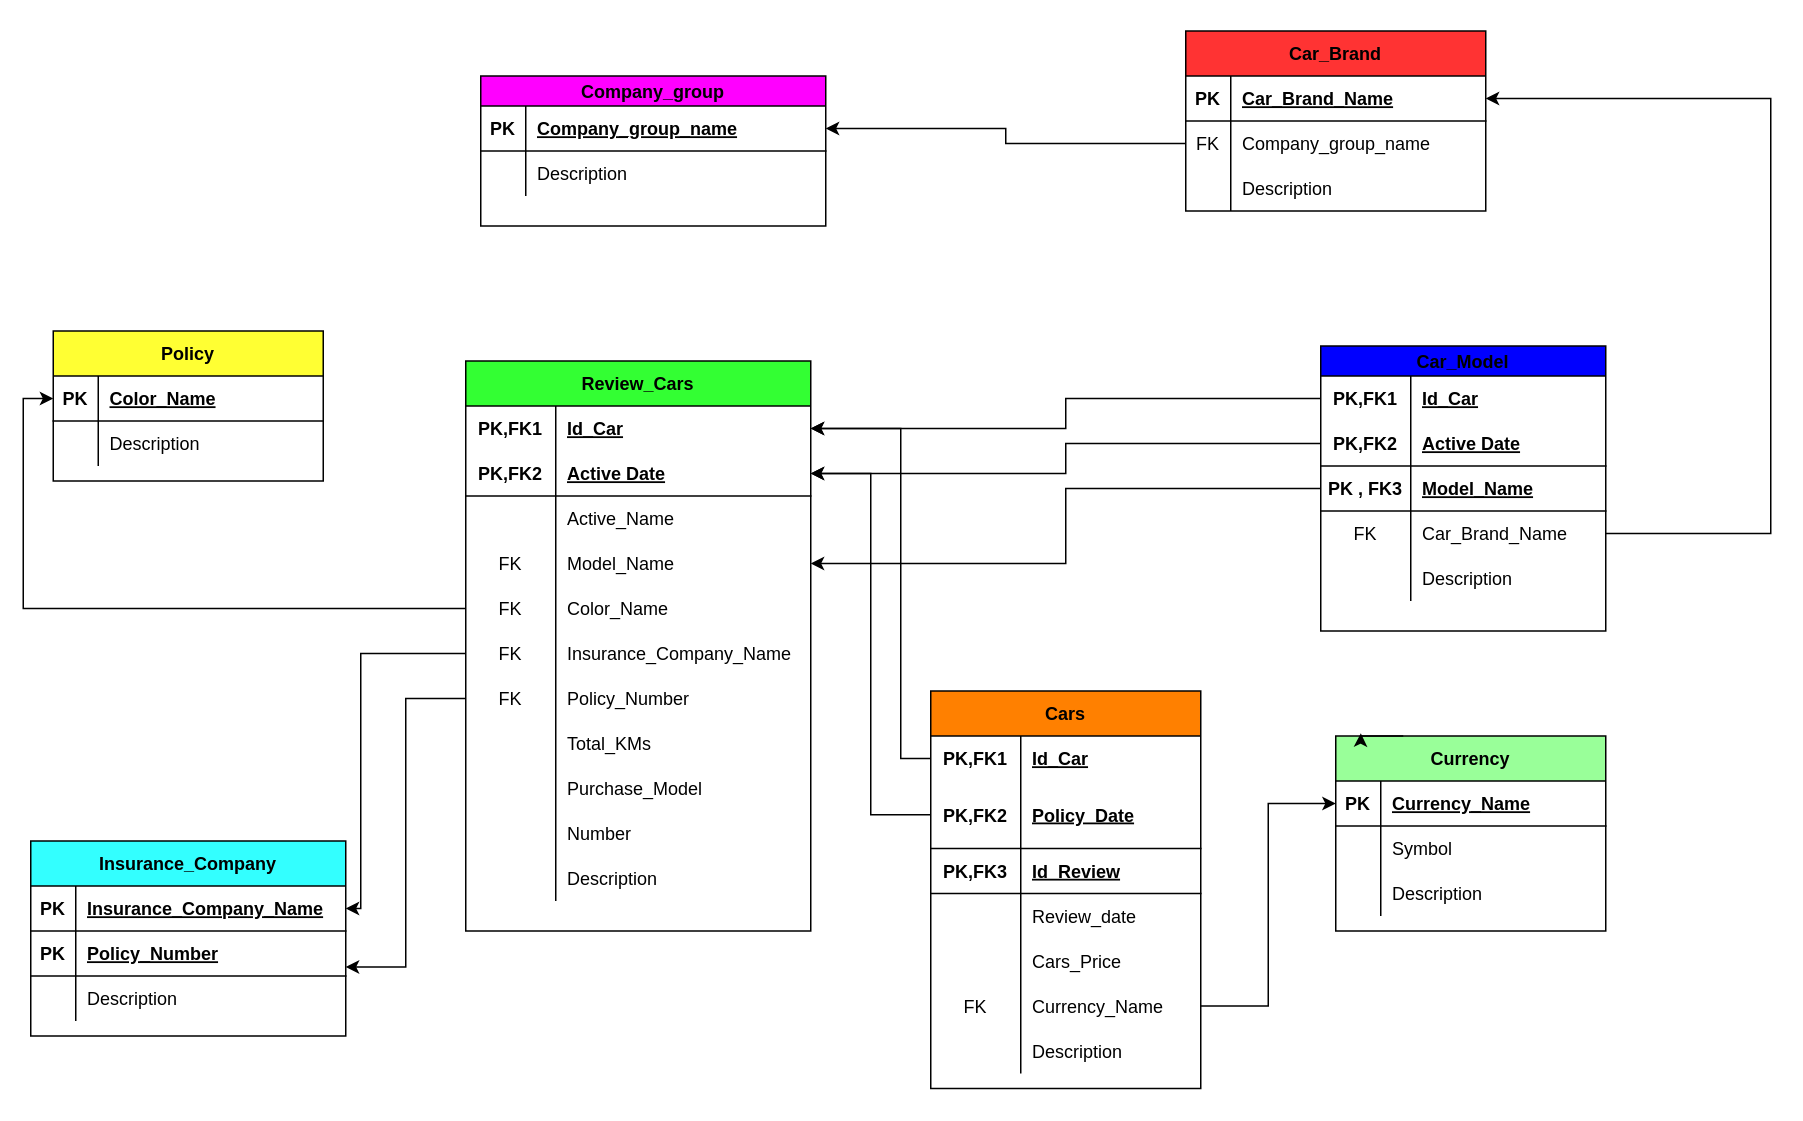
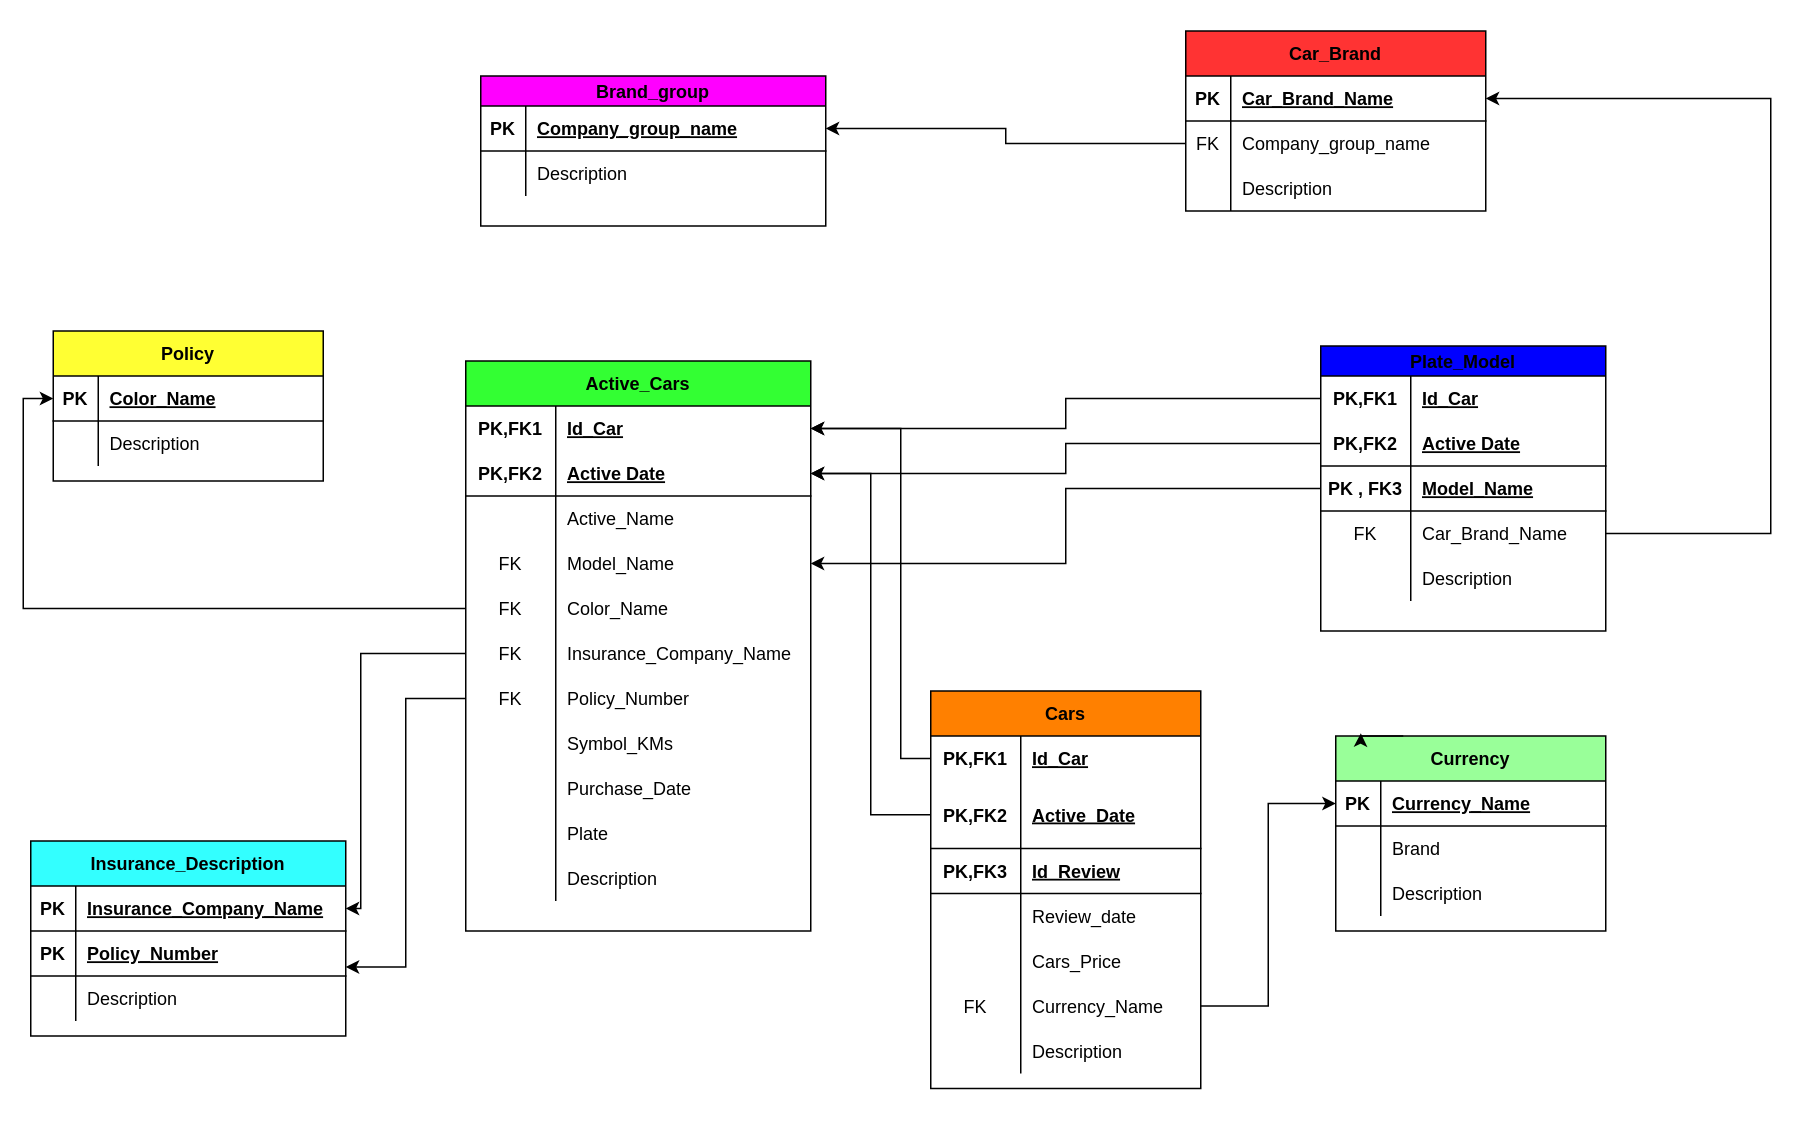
(653, 92) -> (653, 92)
(1463, 362) -> (1463, 362)
(638, 384) -> (638, 384)
(610, 744) -> (615, 744)
(635, 789) -> (633, 789)
(1083, 815) -> (1085, 815)
(597, 834) -> (590, 834)
(1420, 849) -> (1417, 849)
(188, 864) -> (188, 864)
